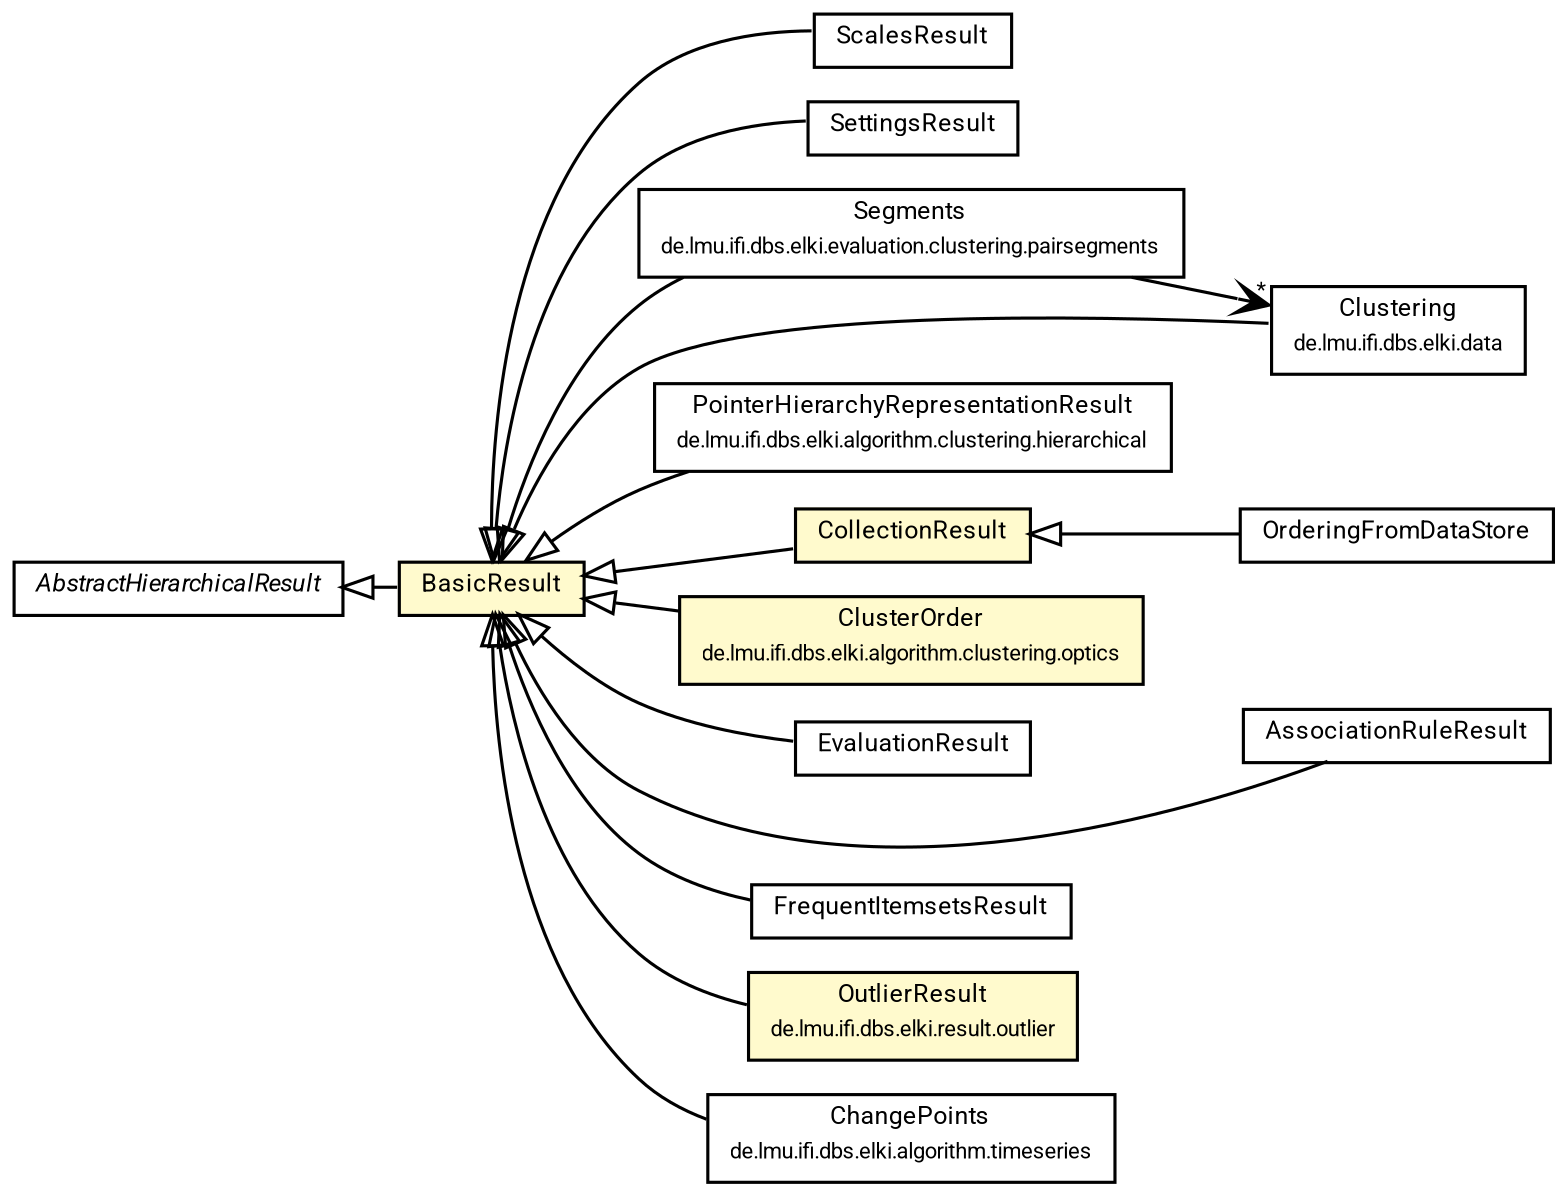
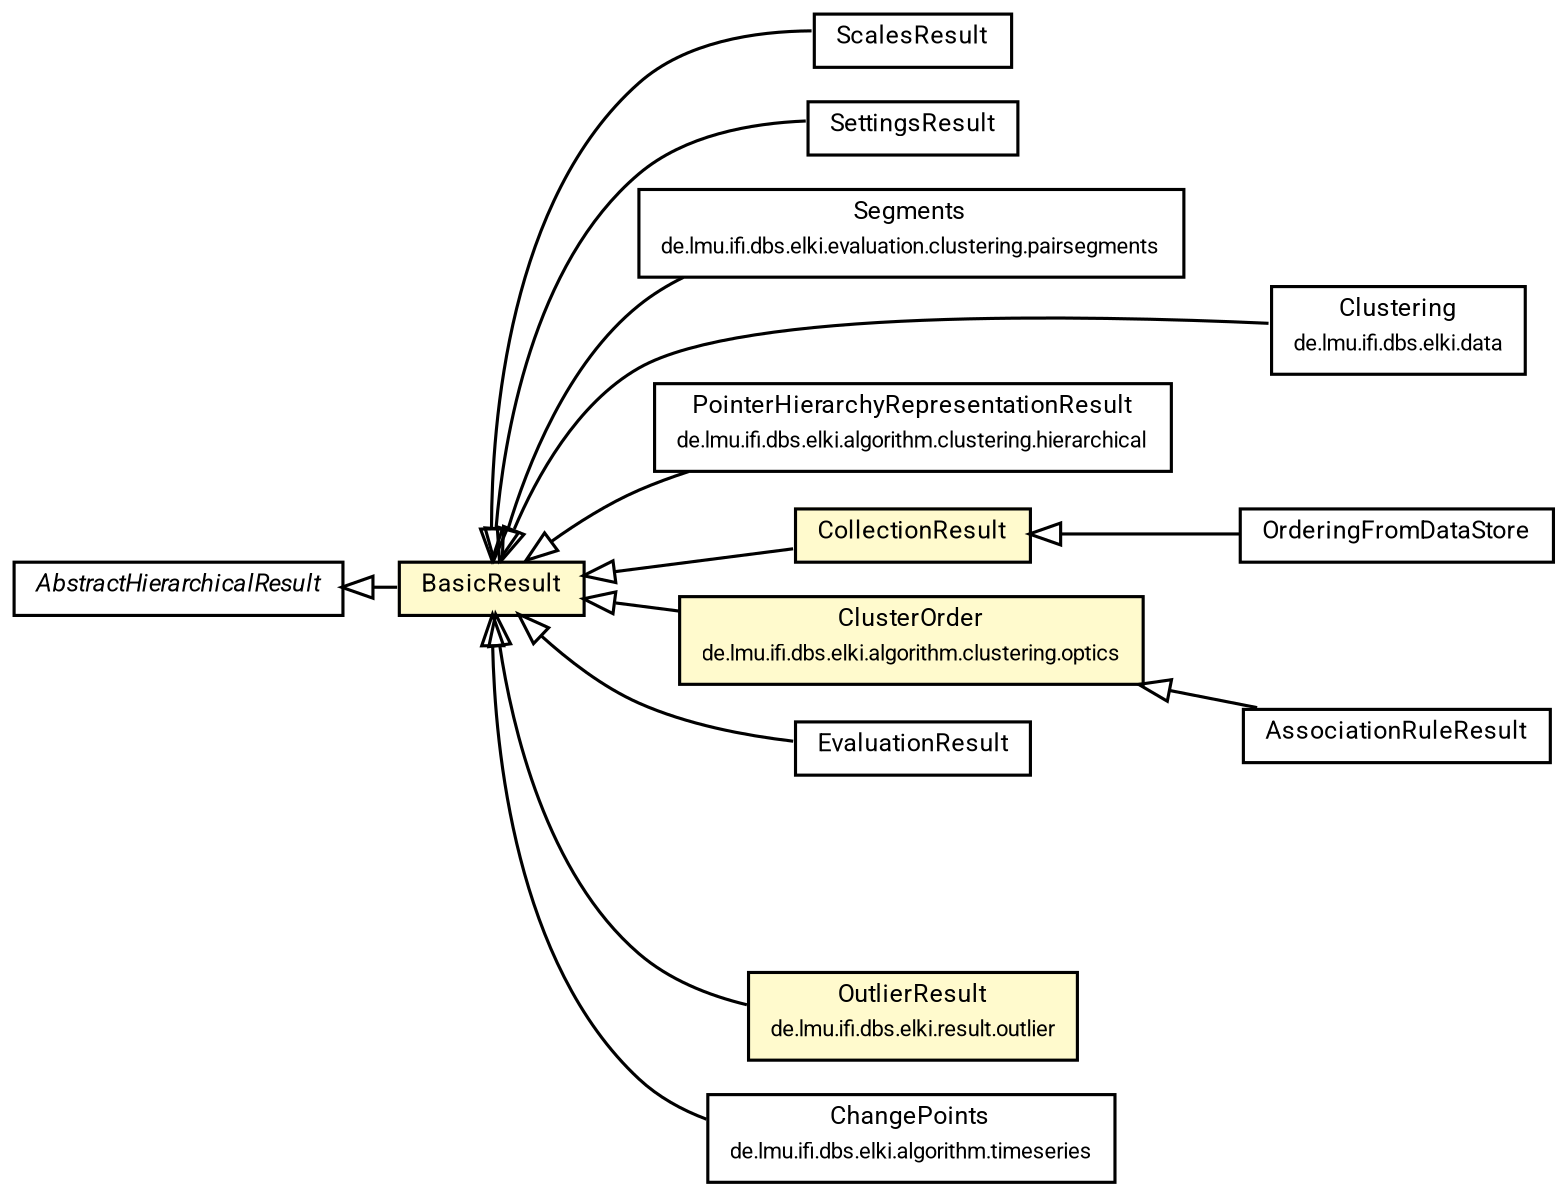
(1185, 288) -> none
(887, 846) -> (1214, 699)
(911, 910) -> none
